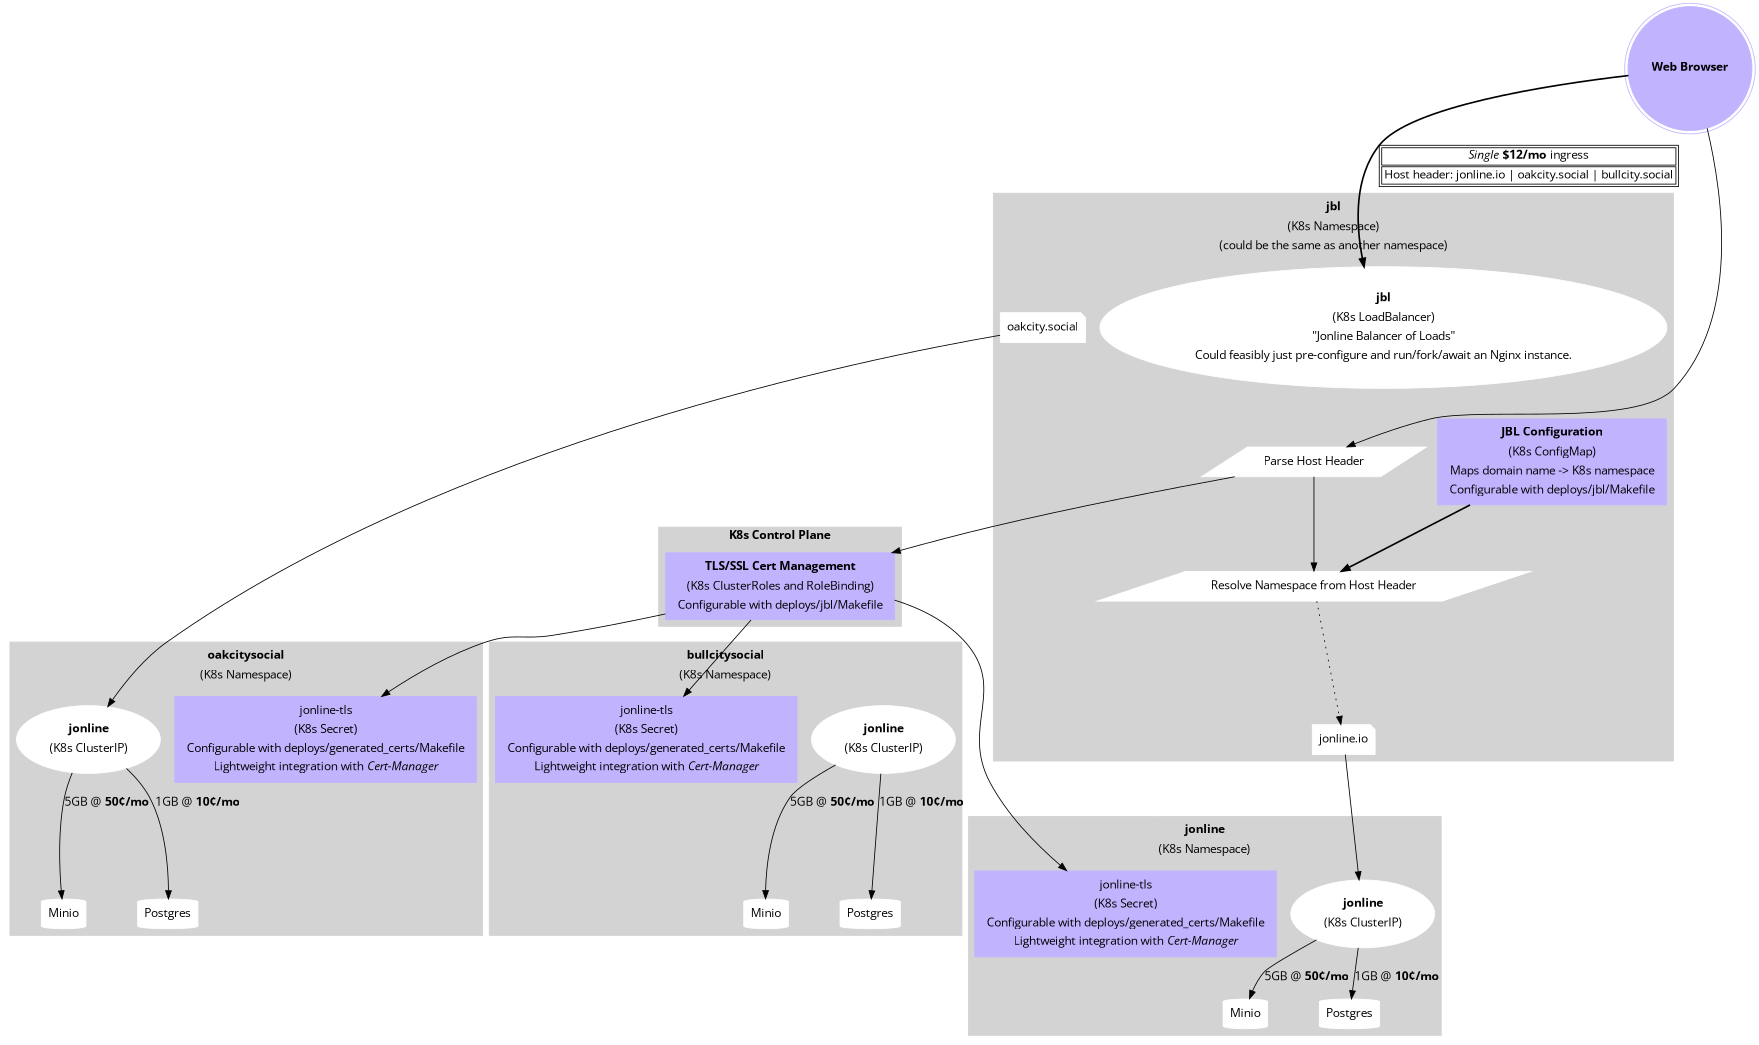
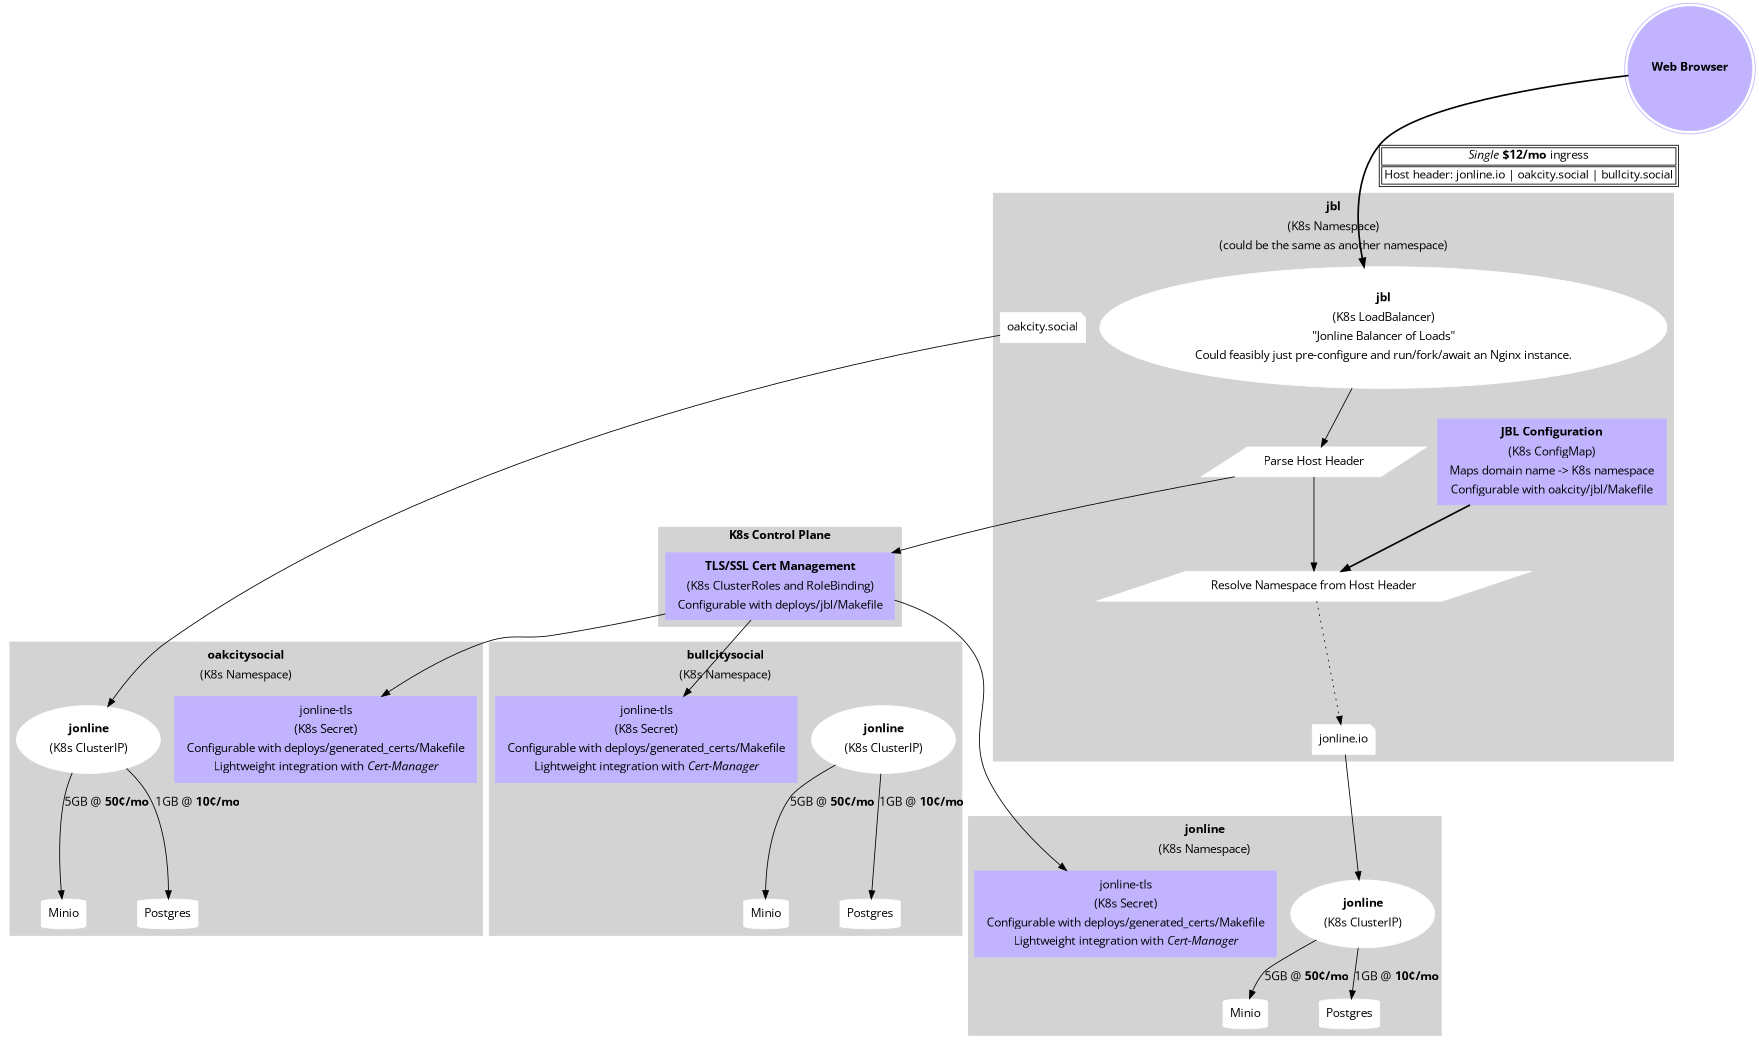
(1650, 402) -> (1339, 414)
(1552, 490) -> (1552, 490)
